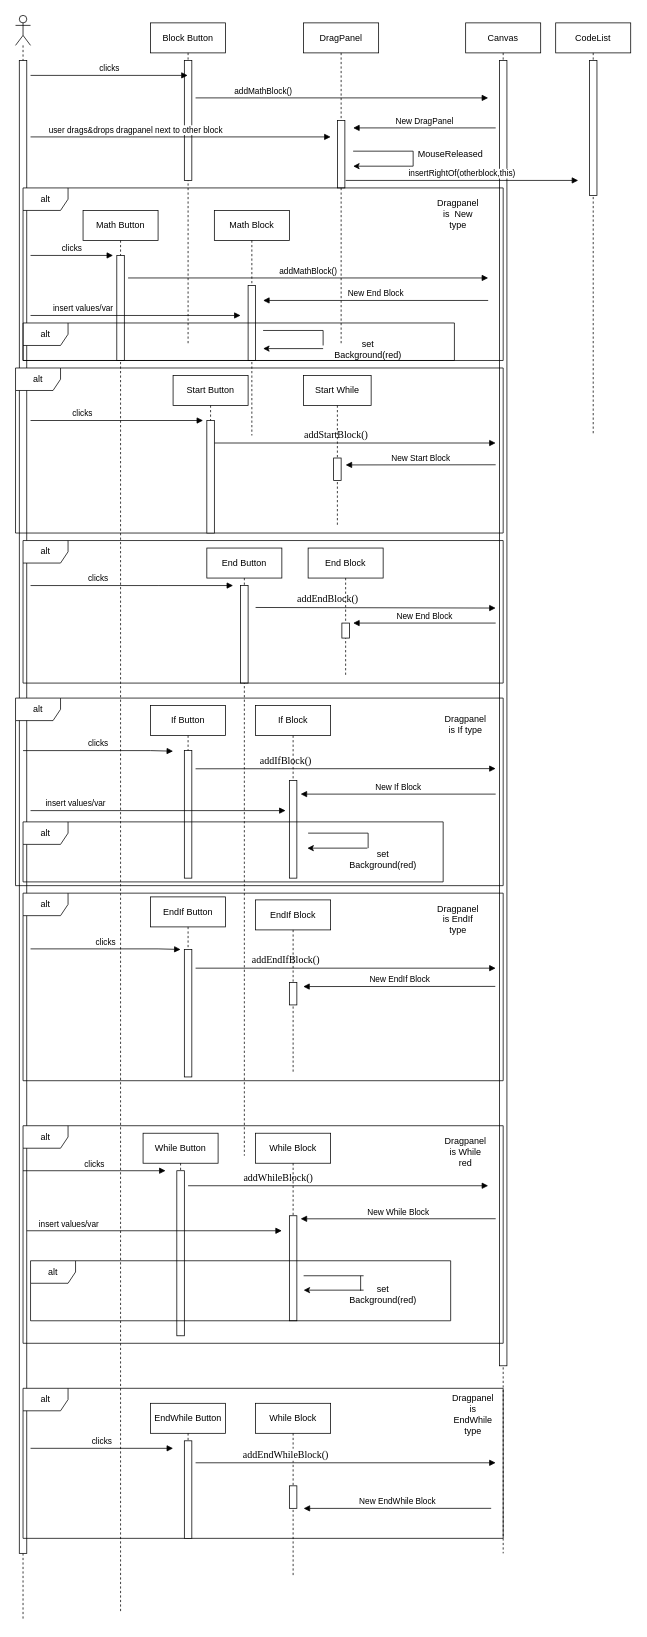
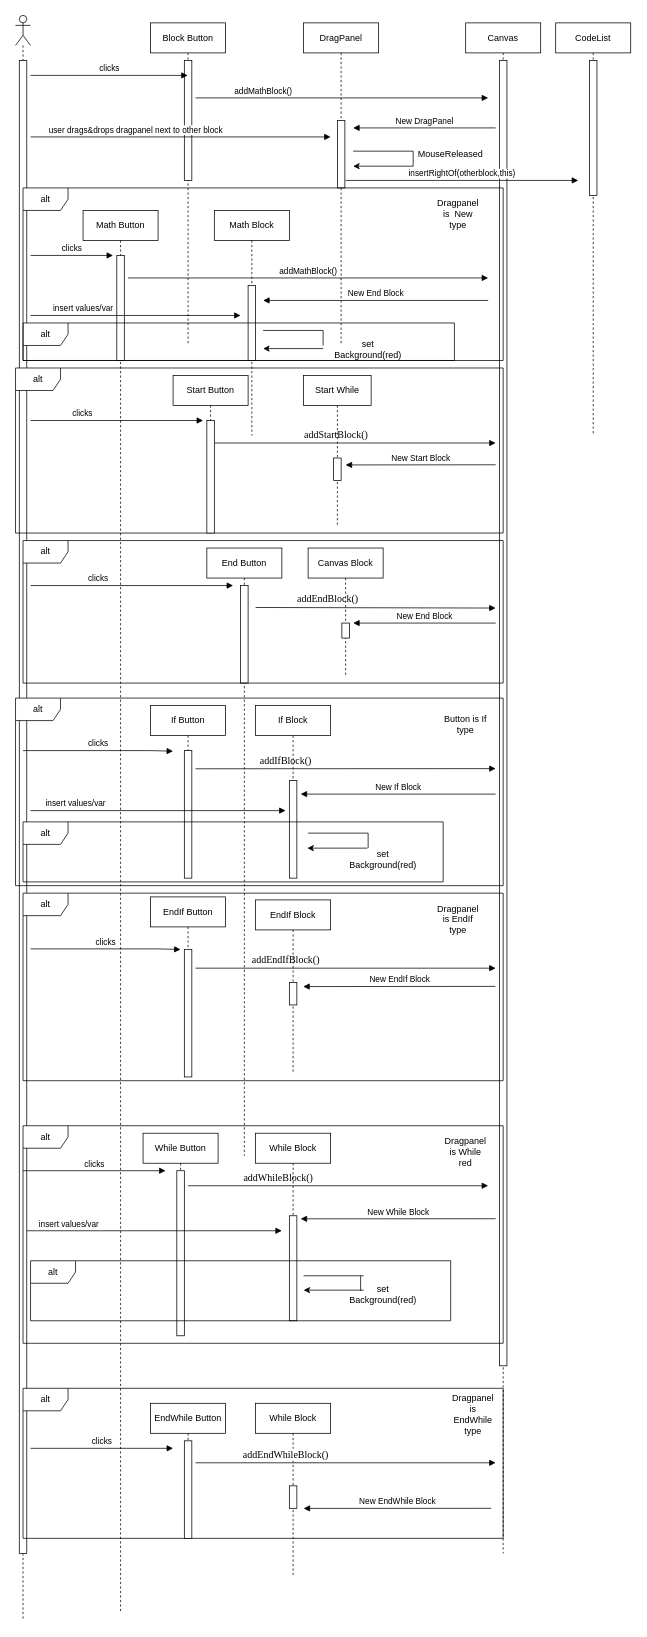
(345, 563) -> (345, 563)
(465, 724) -> (465, 724)
